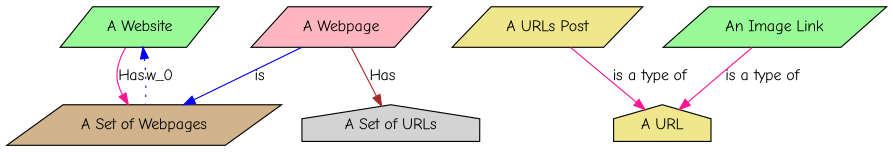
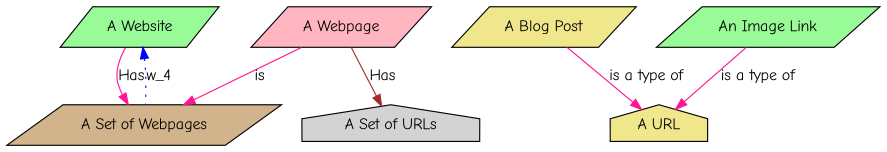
(547, 27) -> (544, 27)
(248, 74) -> (248, 74)
(160, 76) -> (159, 76)
